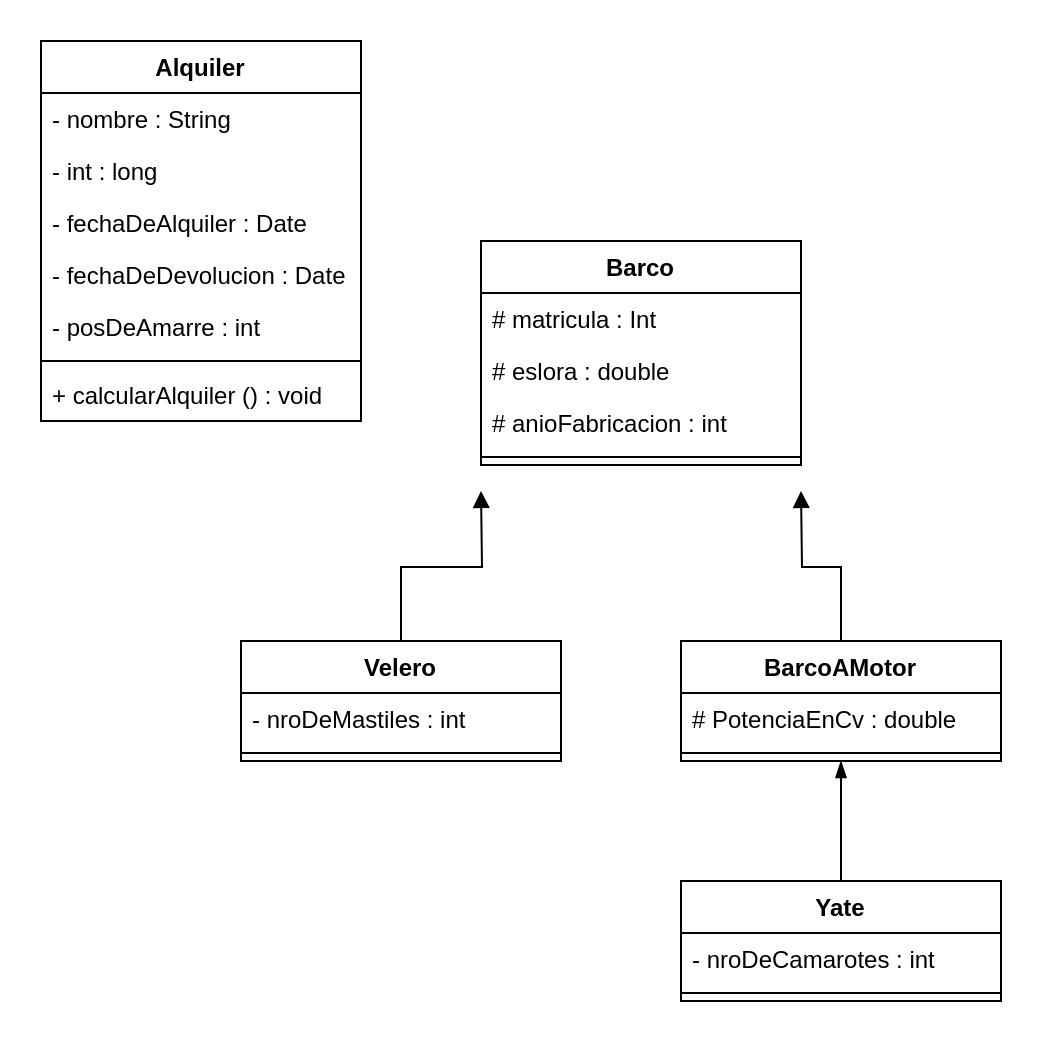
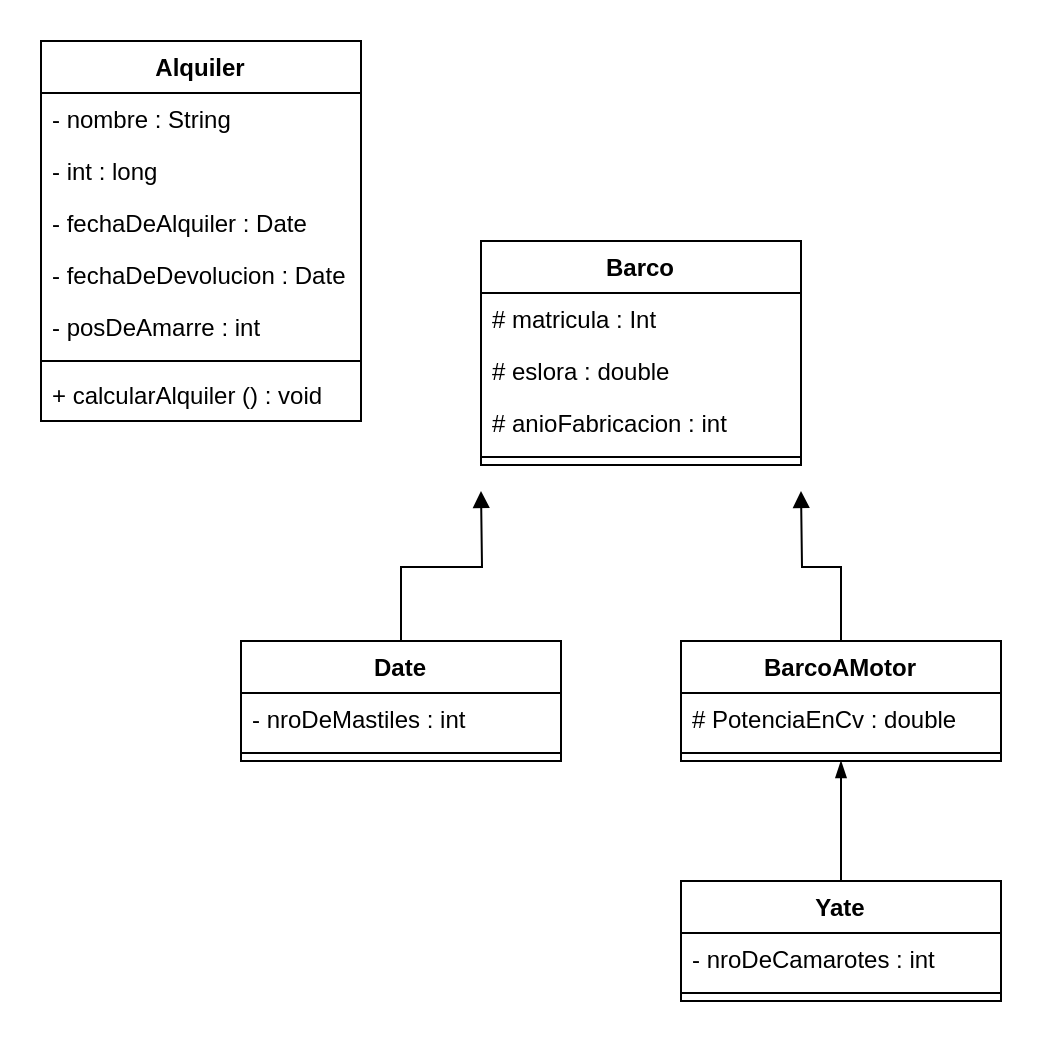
(400, 668) -> (400, 668)
